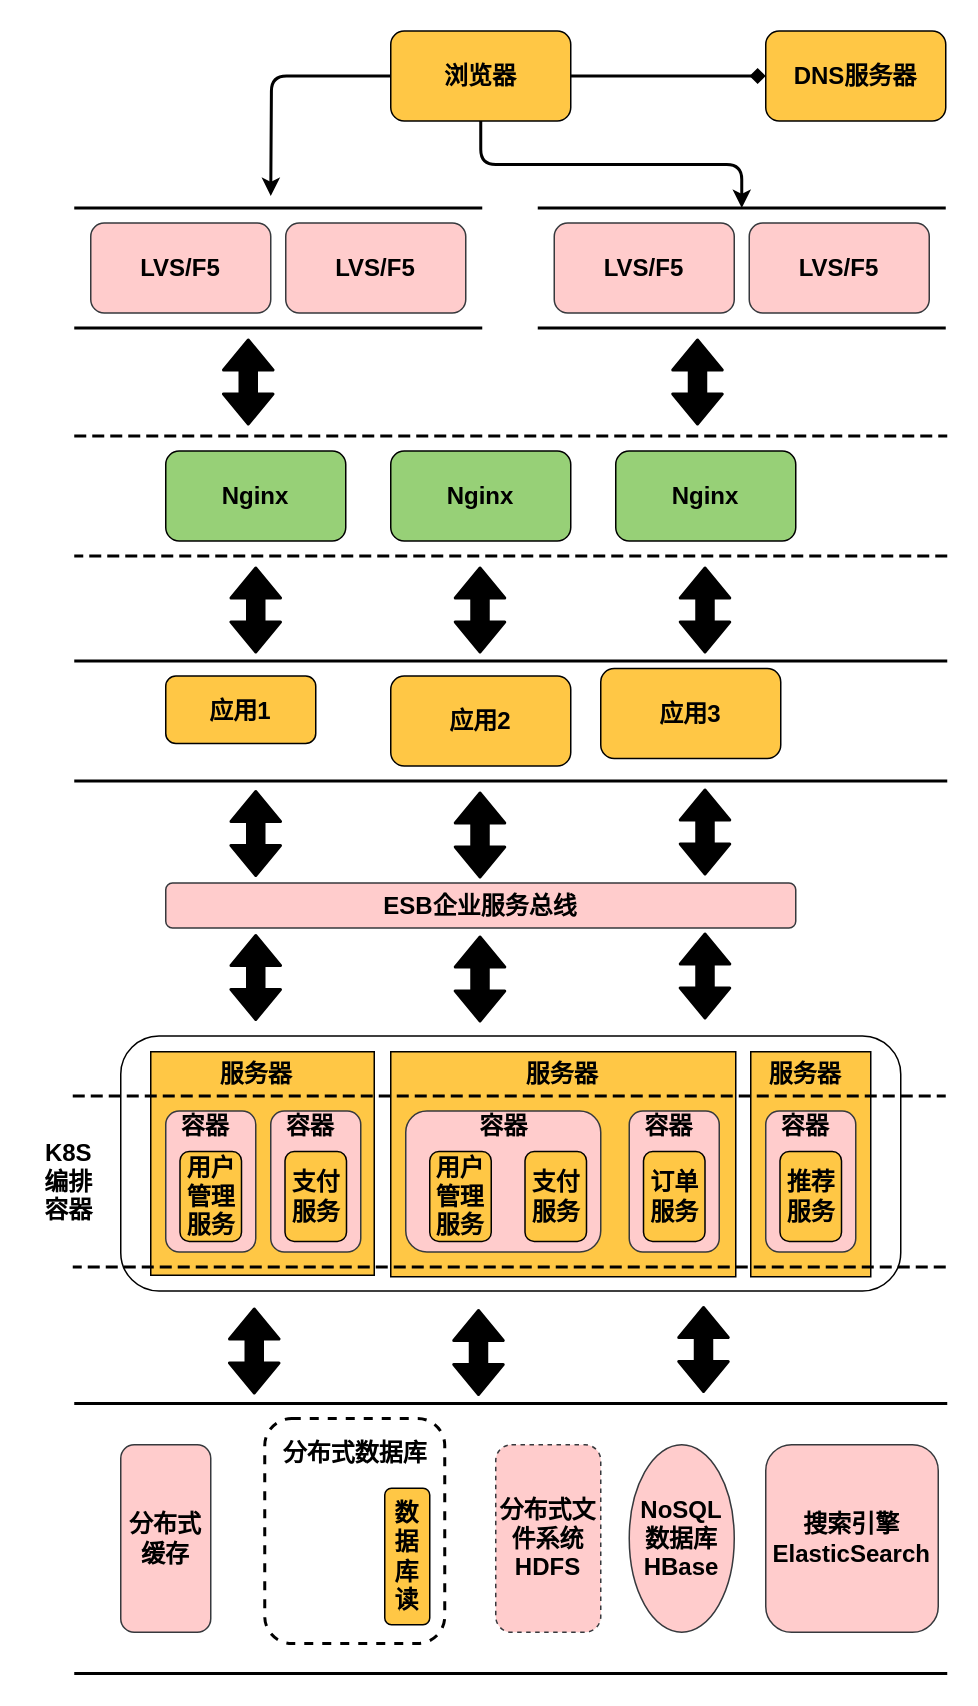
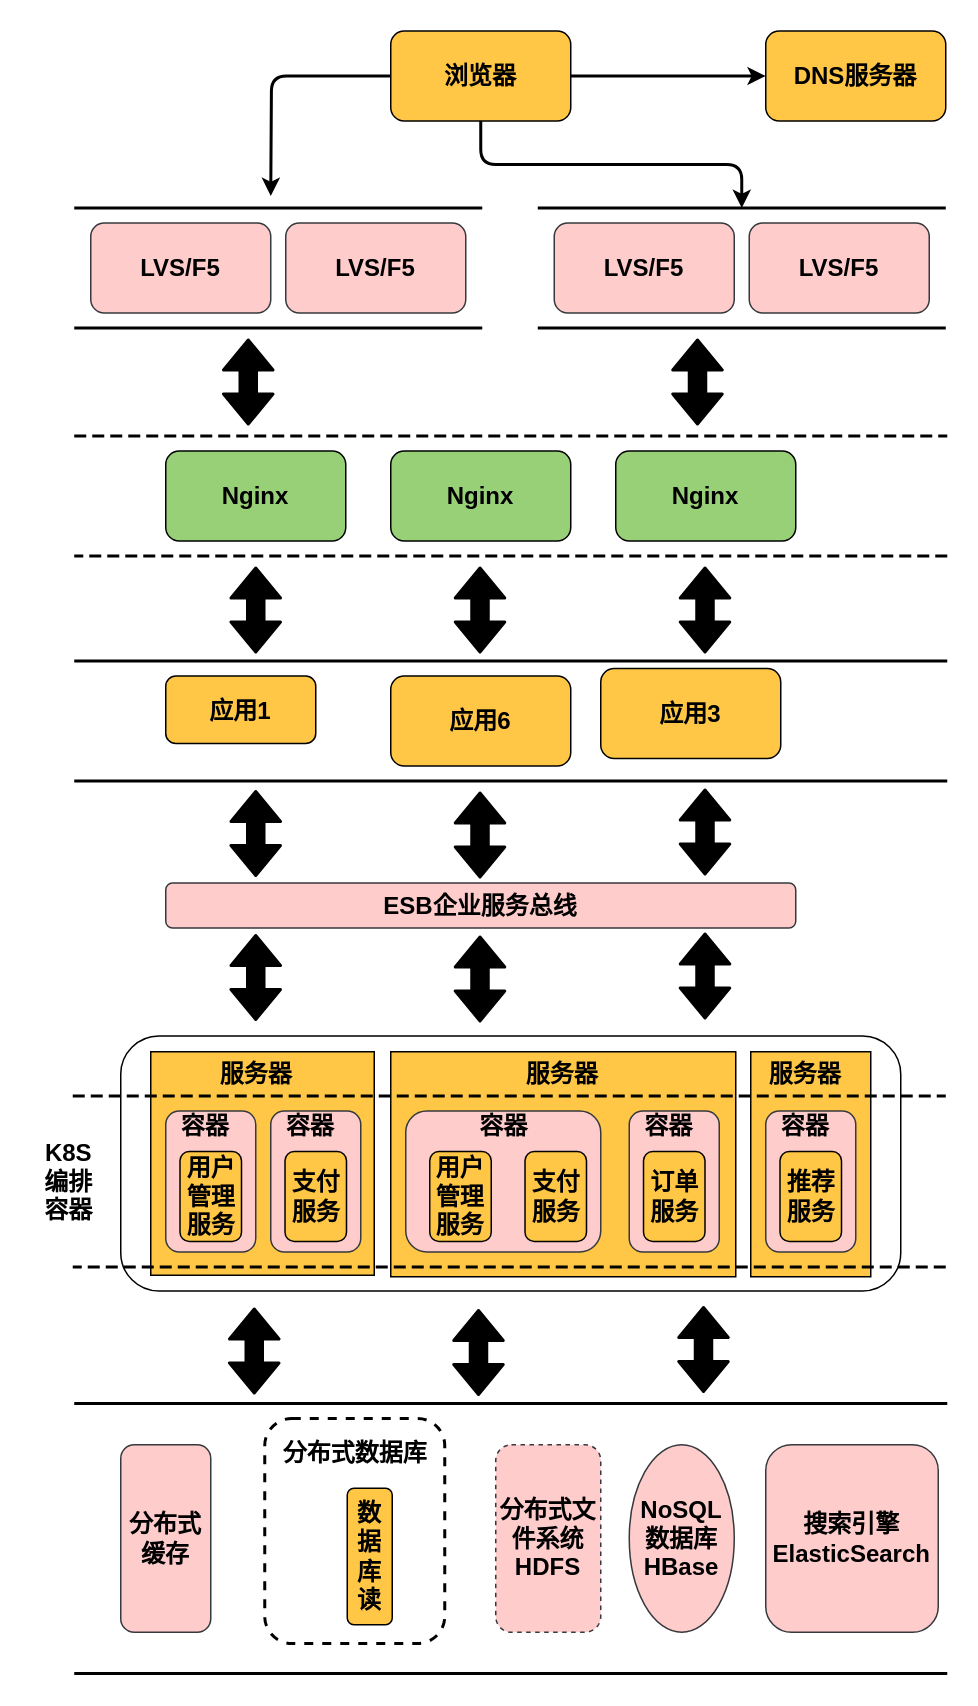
(750, 76) -> (750, 76)
(481, 721) -> (481, 721)
(407, 1556) -> (370, 1556)
